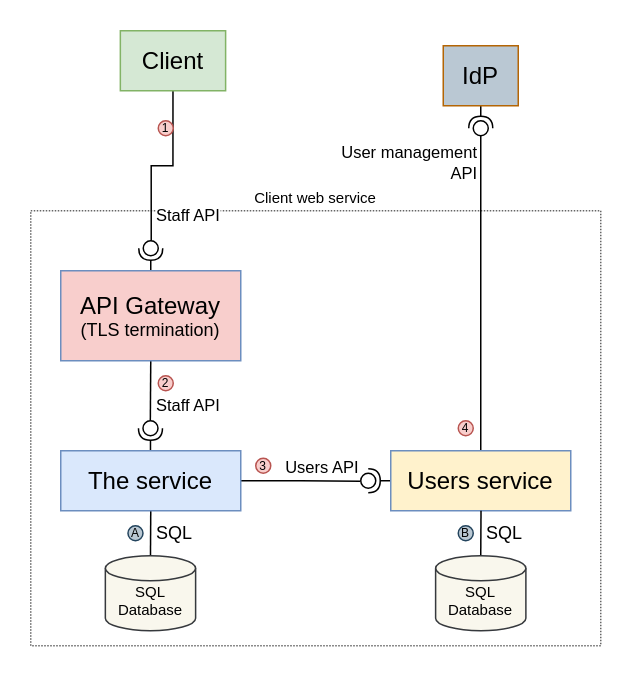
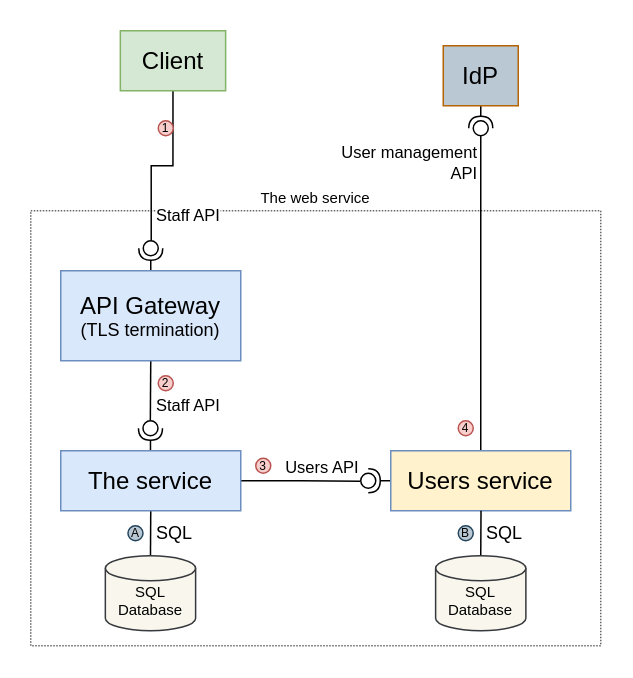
(316, 197) -> (316, 197)
(151, 316) -> (151, 316)
